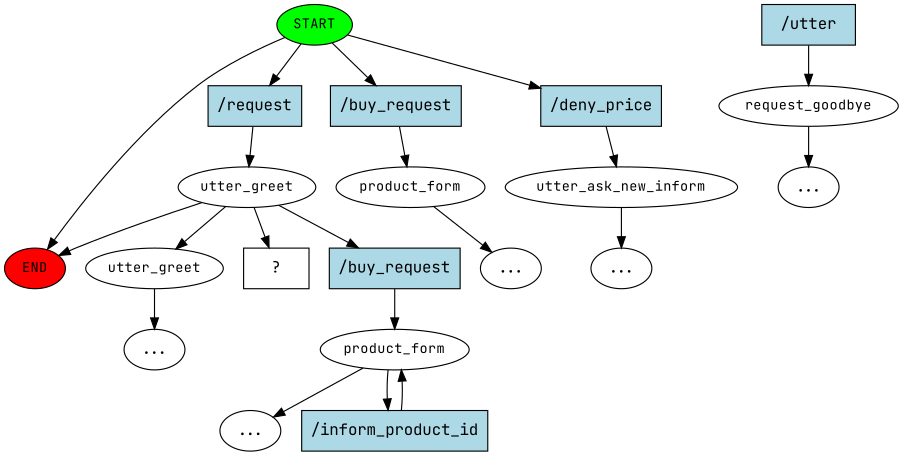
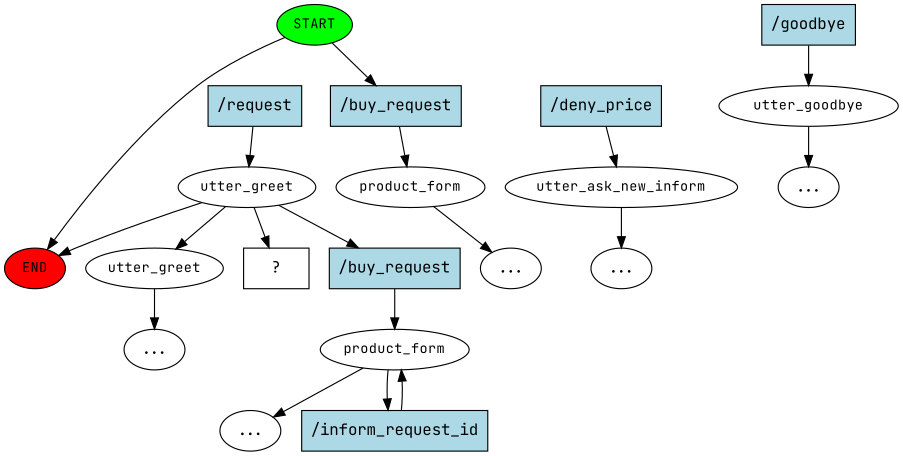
(809, 25) -> (809, 25)
(289, 60) -> none
(439, 60) -> none
(809, 106) -> (809, 106)
(395, 431) -> (395, 431)
